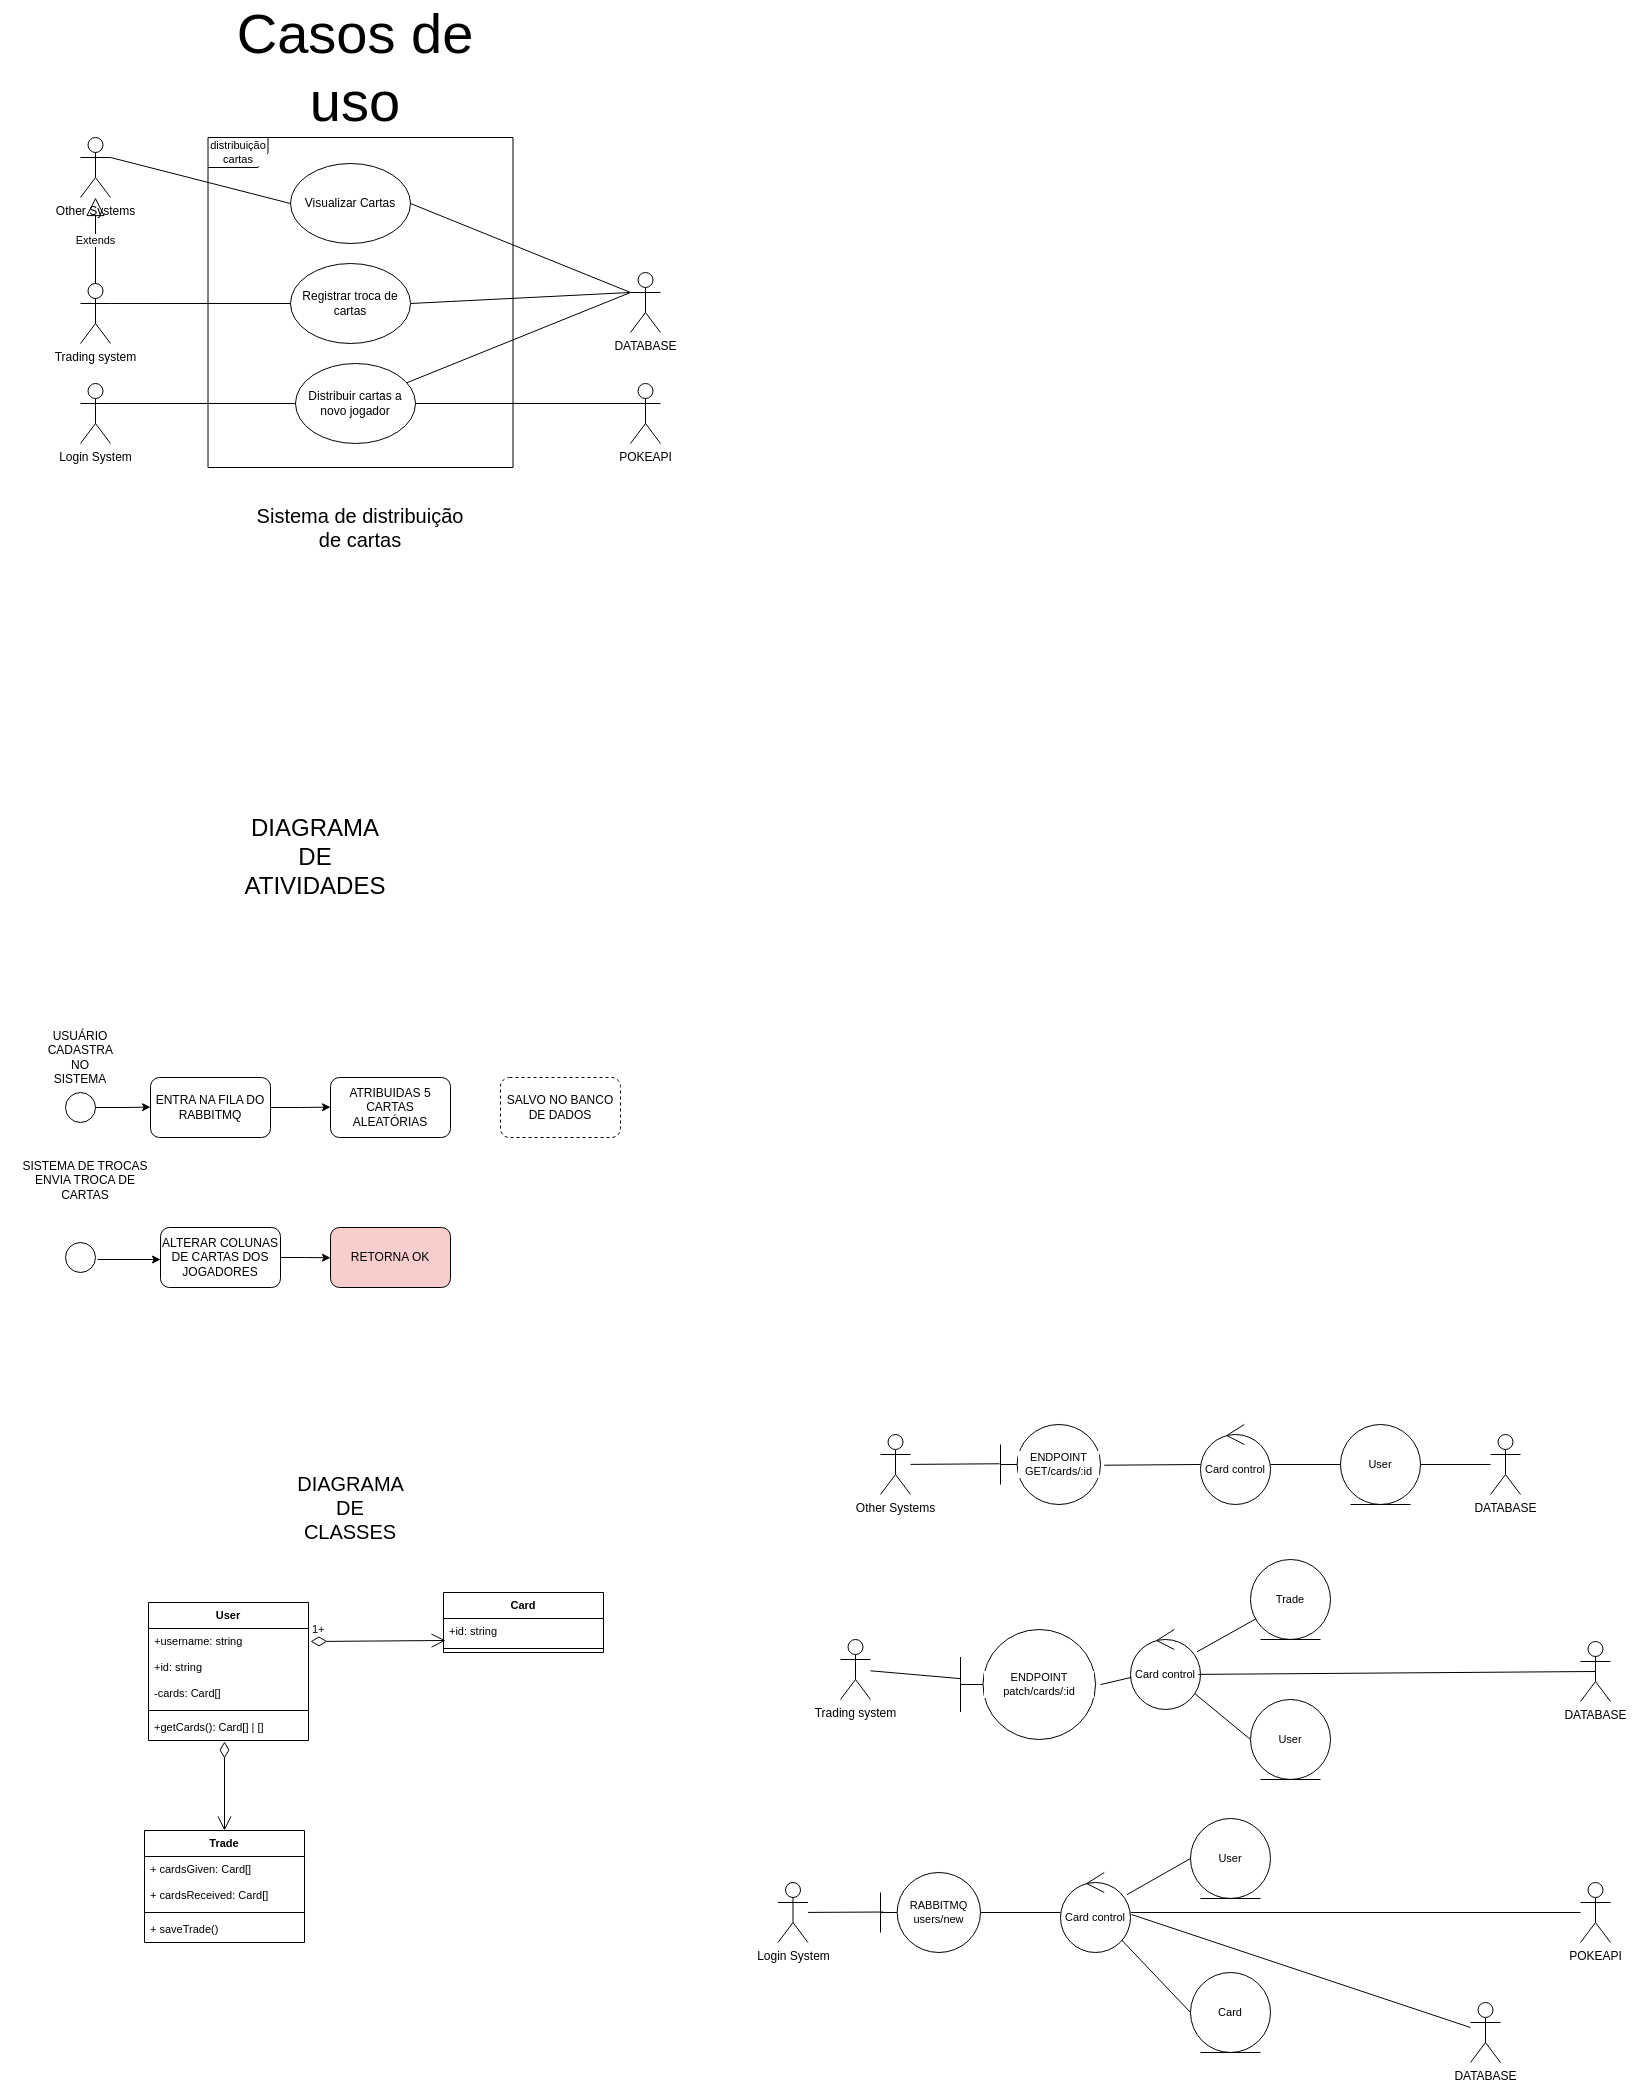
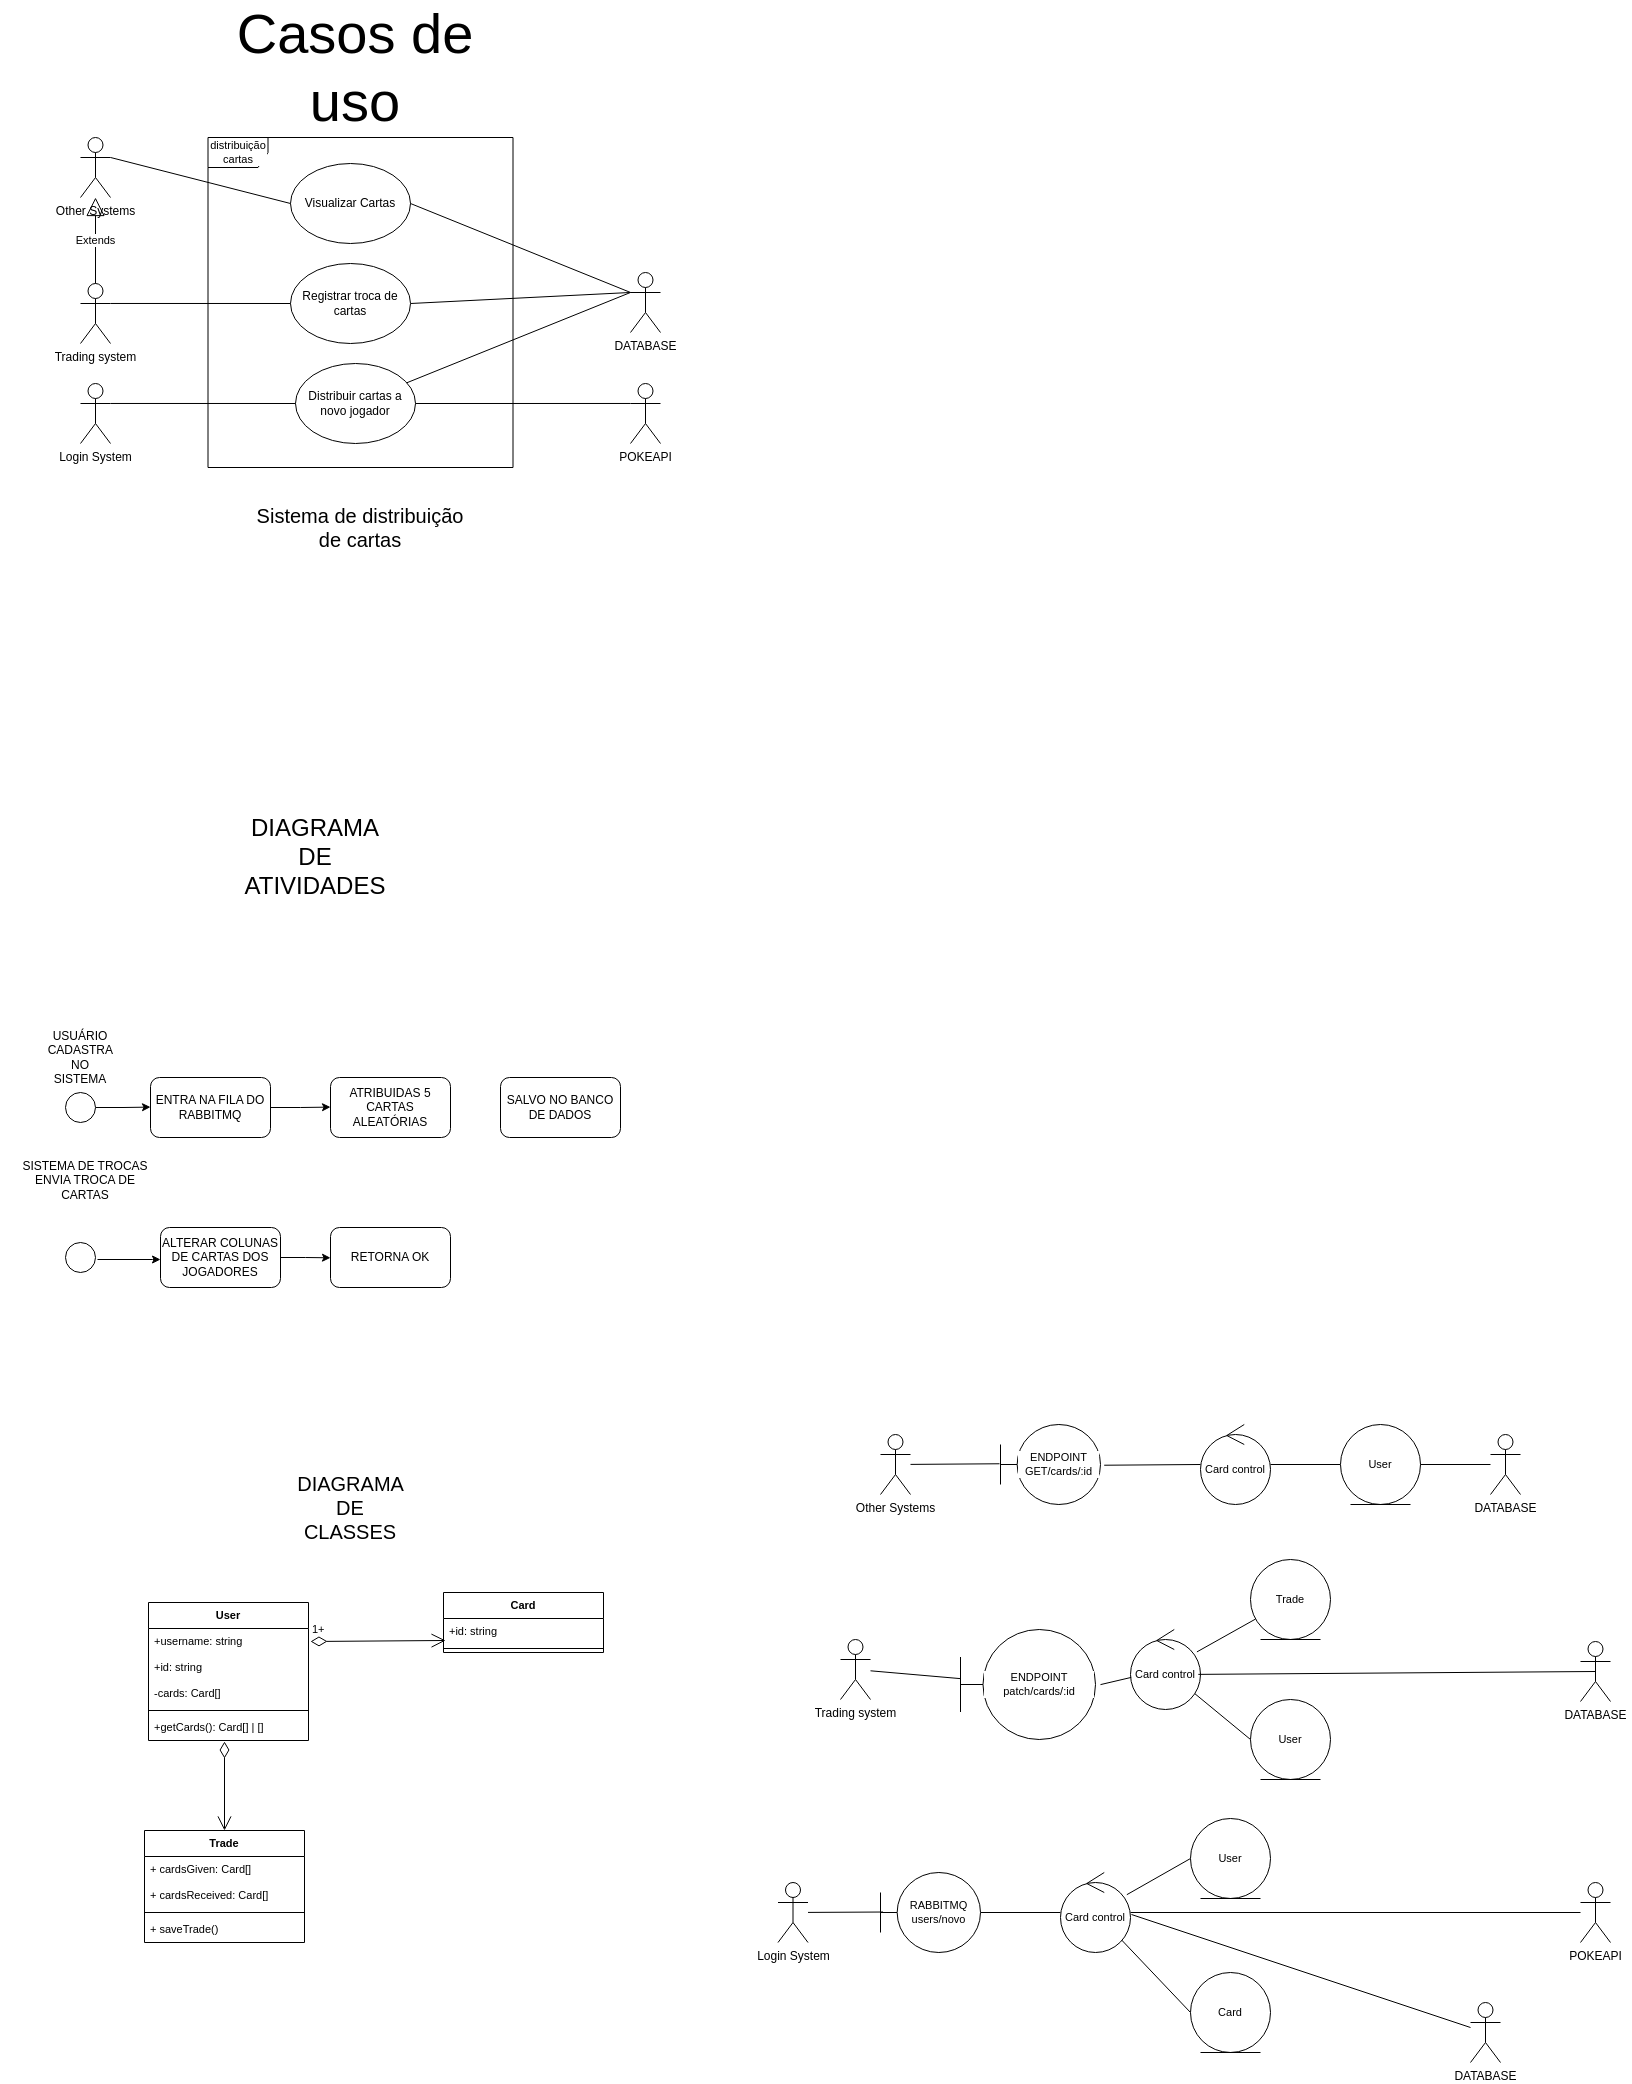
(561, 1108) -> (561, 1108)
(391, 1258) -> (391, 1258)
(939, 1913) -> (939, 1913)
